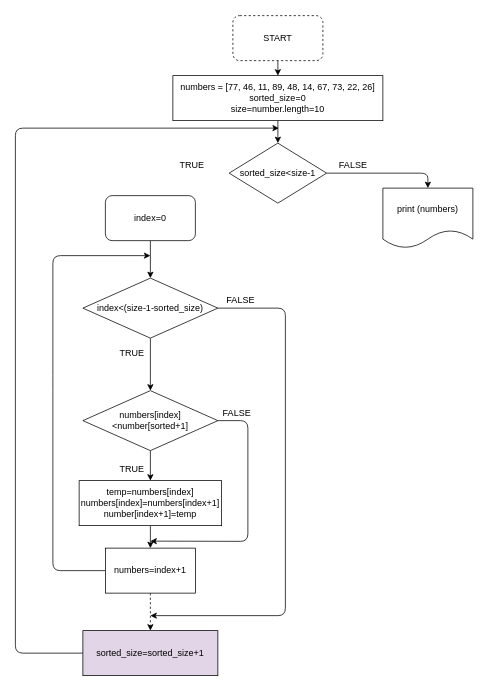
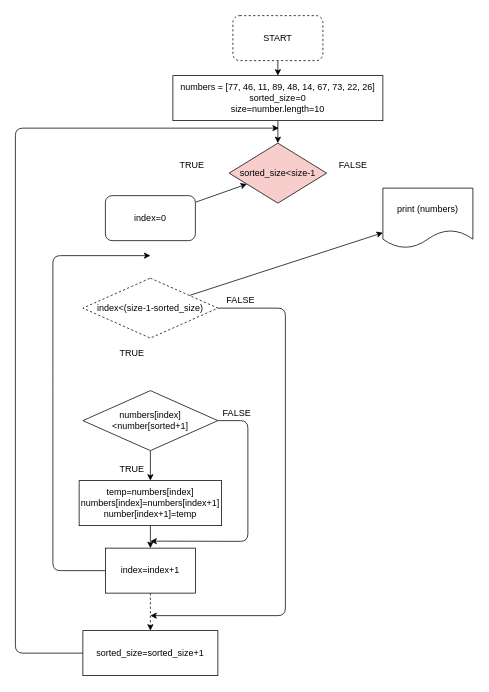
(278, 173) -> (278, 173)
(427, 175) -> none
(150, 257) -> (218, 194)
(150, 308) -> (150, 308)
(150, 361) -> (284, 265)
(150, 570) -> (150, 570)
(150, 653) -> (150, 653)
